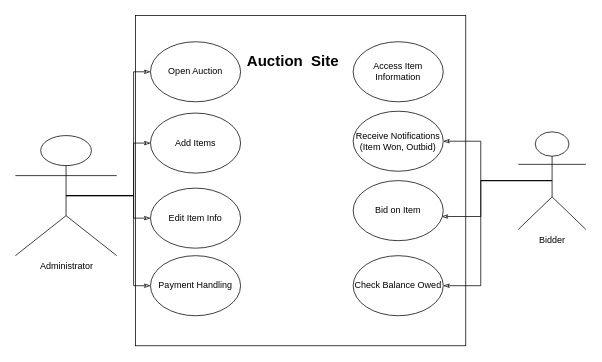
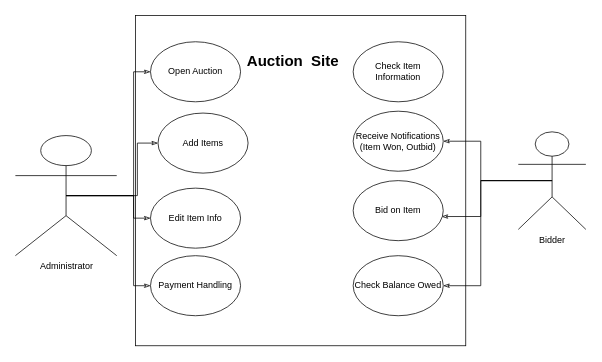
(398, 72) -> (398, 72)
(195, 143) -> (203, 143)
